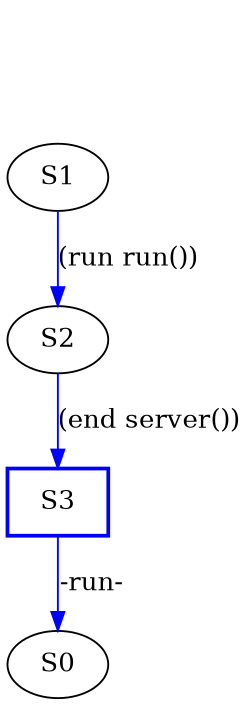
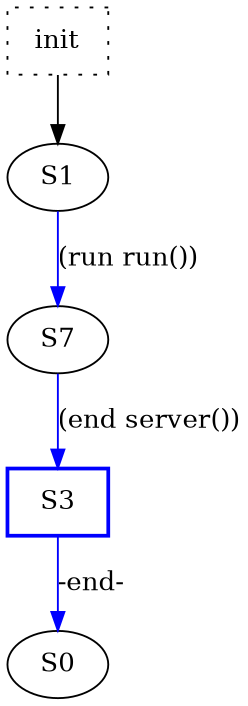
none -> (58, 41)
(58, 340) -> (58, 340)
(91, 583) -> (91, 583)
